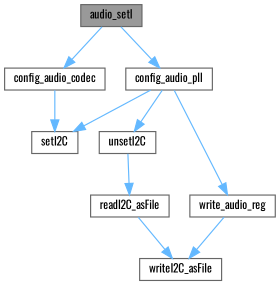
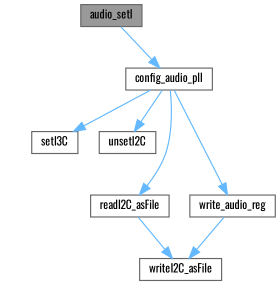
(55, 79) -> none
(55, 143) -> (55, 143)
(128, 169) -> (169, 141)
